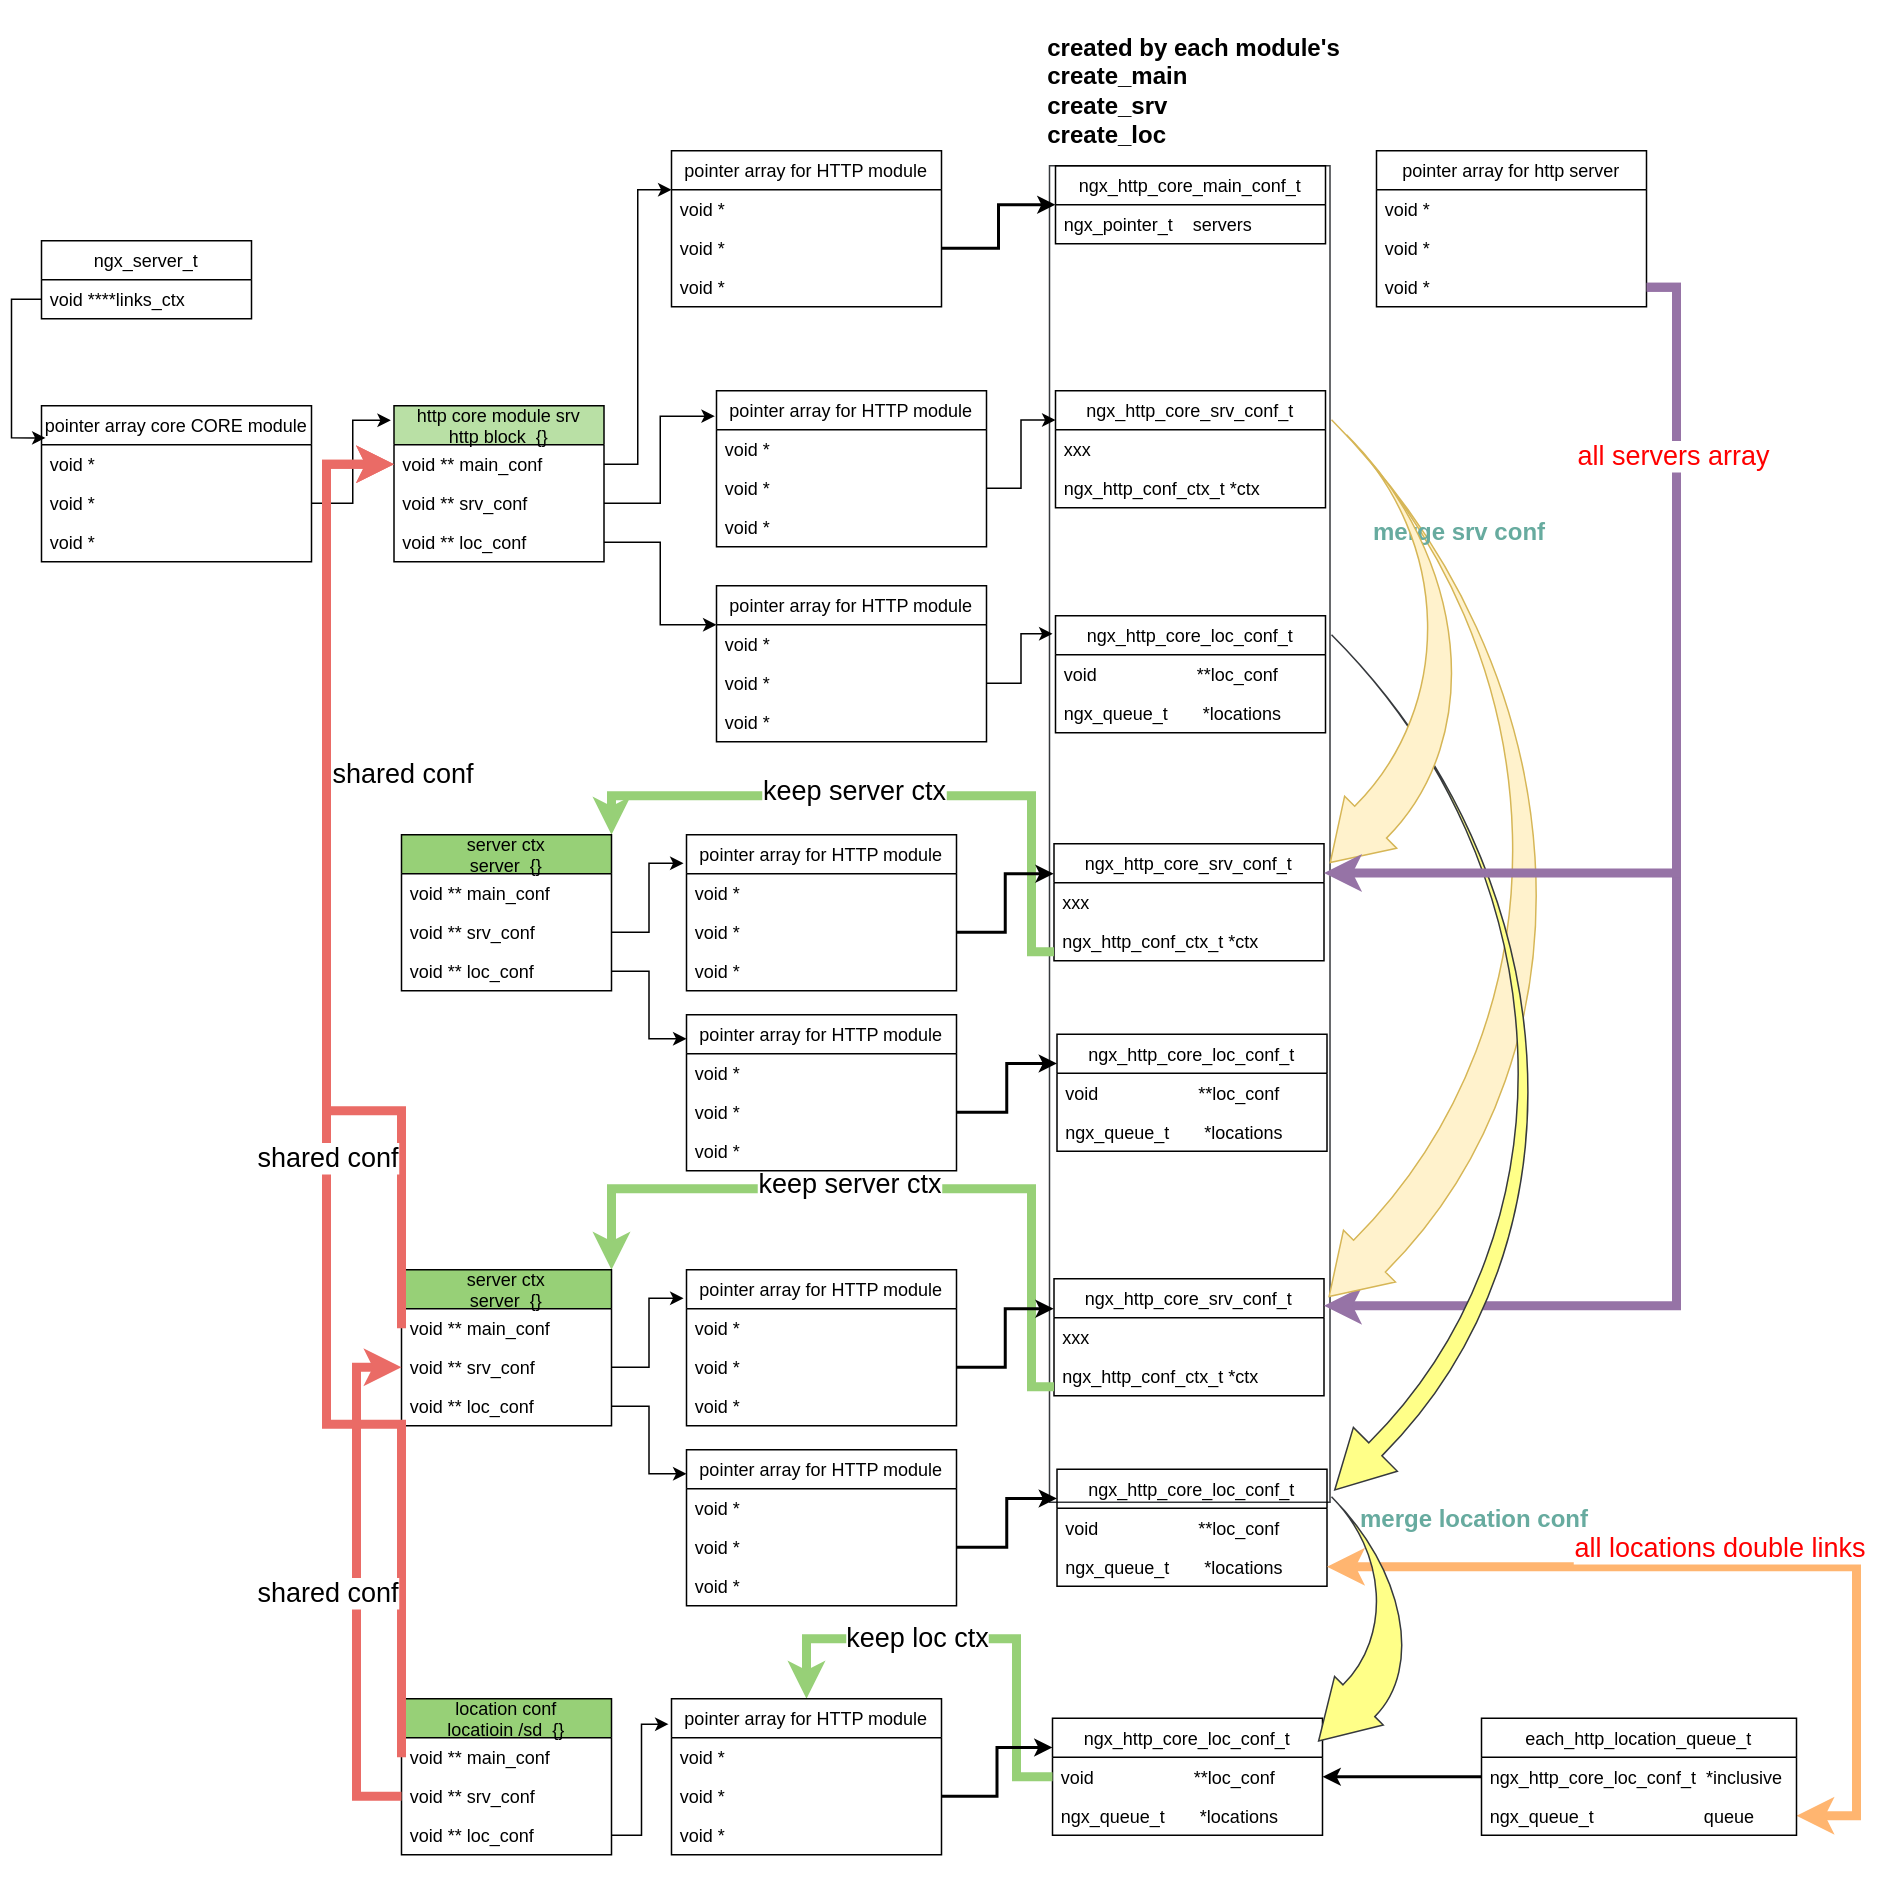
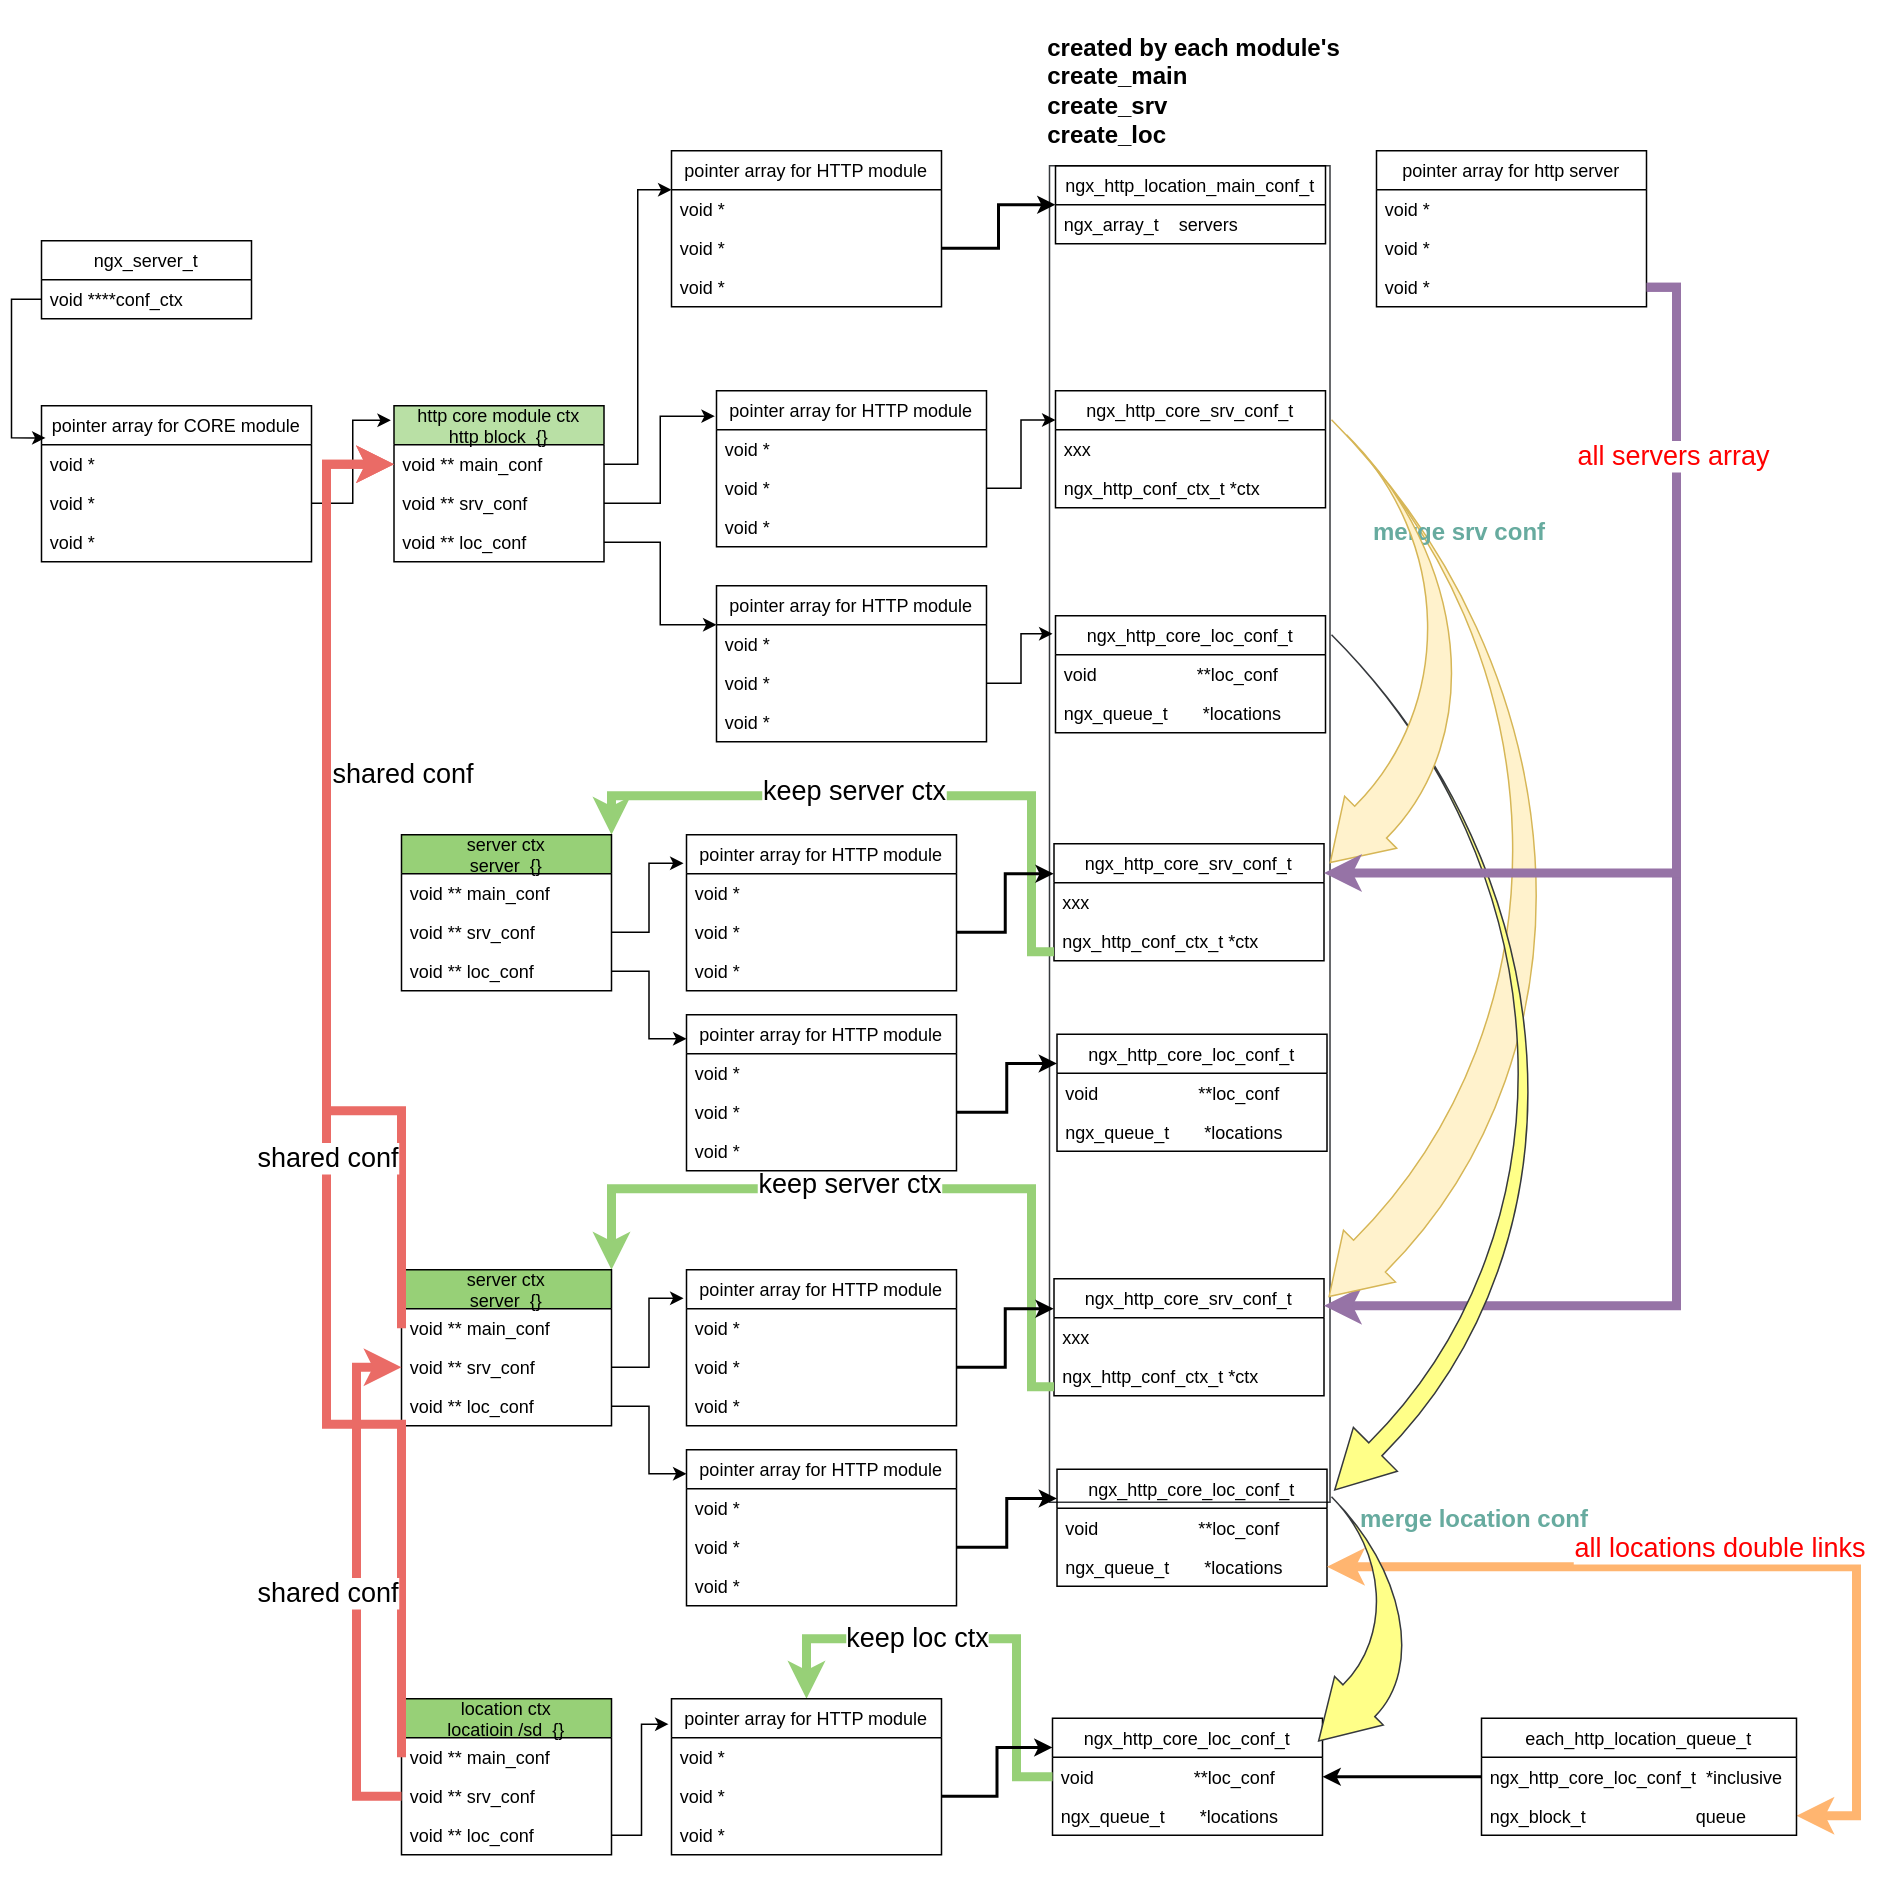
(1190, 186) -> (1190, 186)
(1180, 225) -> (1172, 225)
(131, 300) -> (131, 300)
(498, 416) -> (498, 416)
(176, 426) -> (176, 426)
(506, 1709) -> (506, 1709)
(1679, 1817) -> (1676, 1817)
